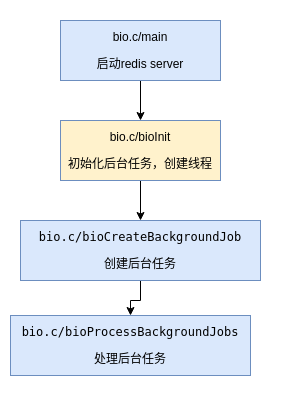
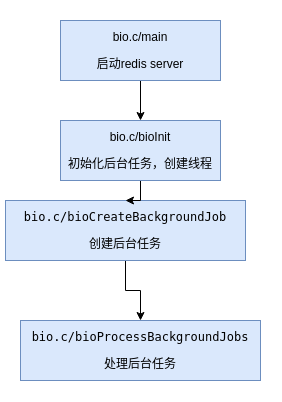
(141, 151) -> (141, 151)
(141, 251) -> (126, 231)
(131, 346) -> (141, 351)
